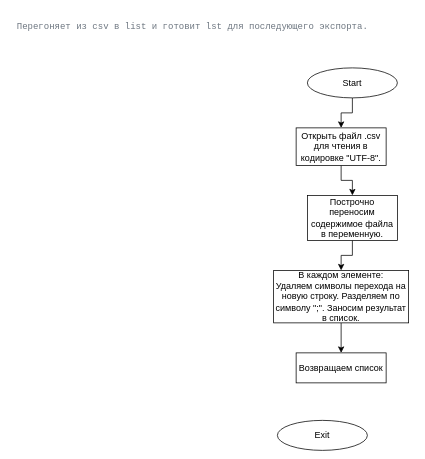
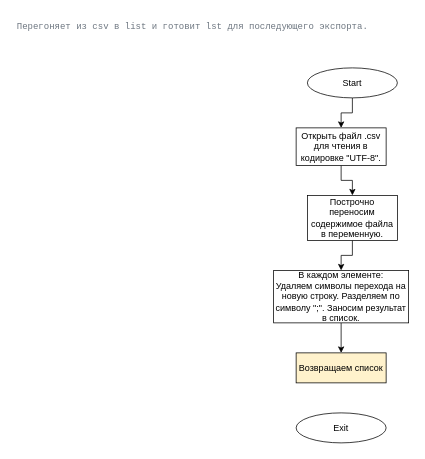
(341, 368) -> (341, 368)
(322, 435) -> (341, 428)
